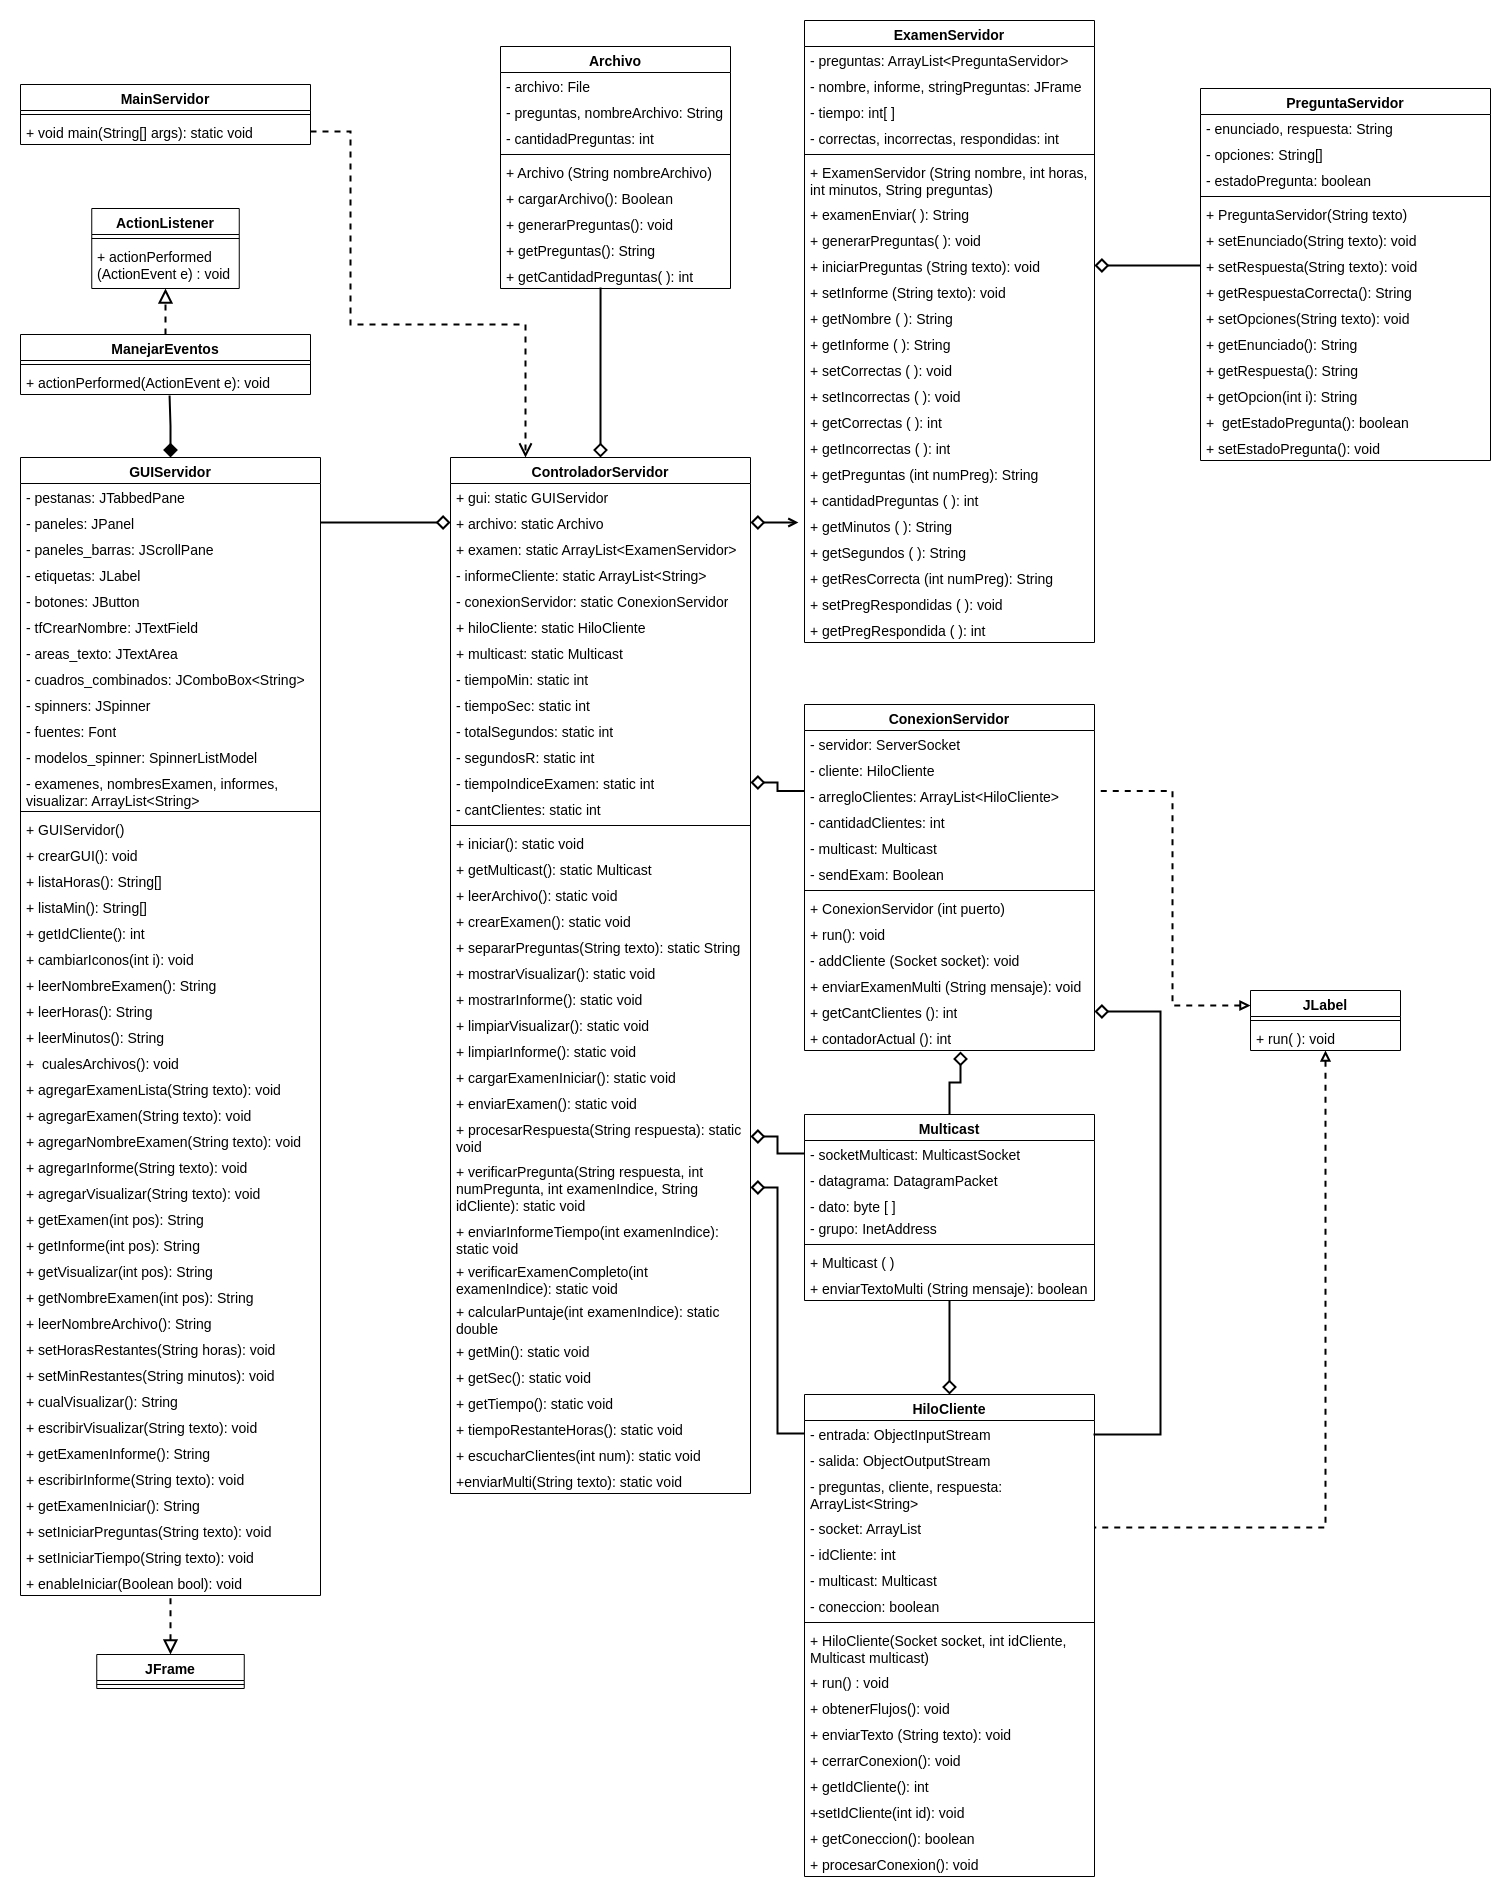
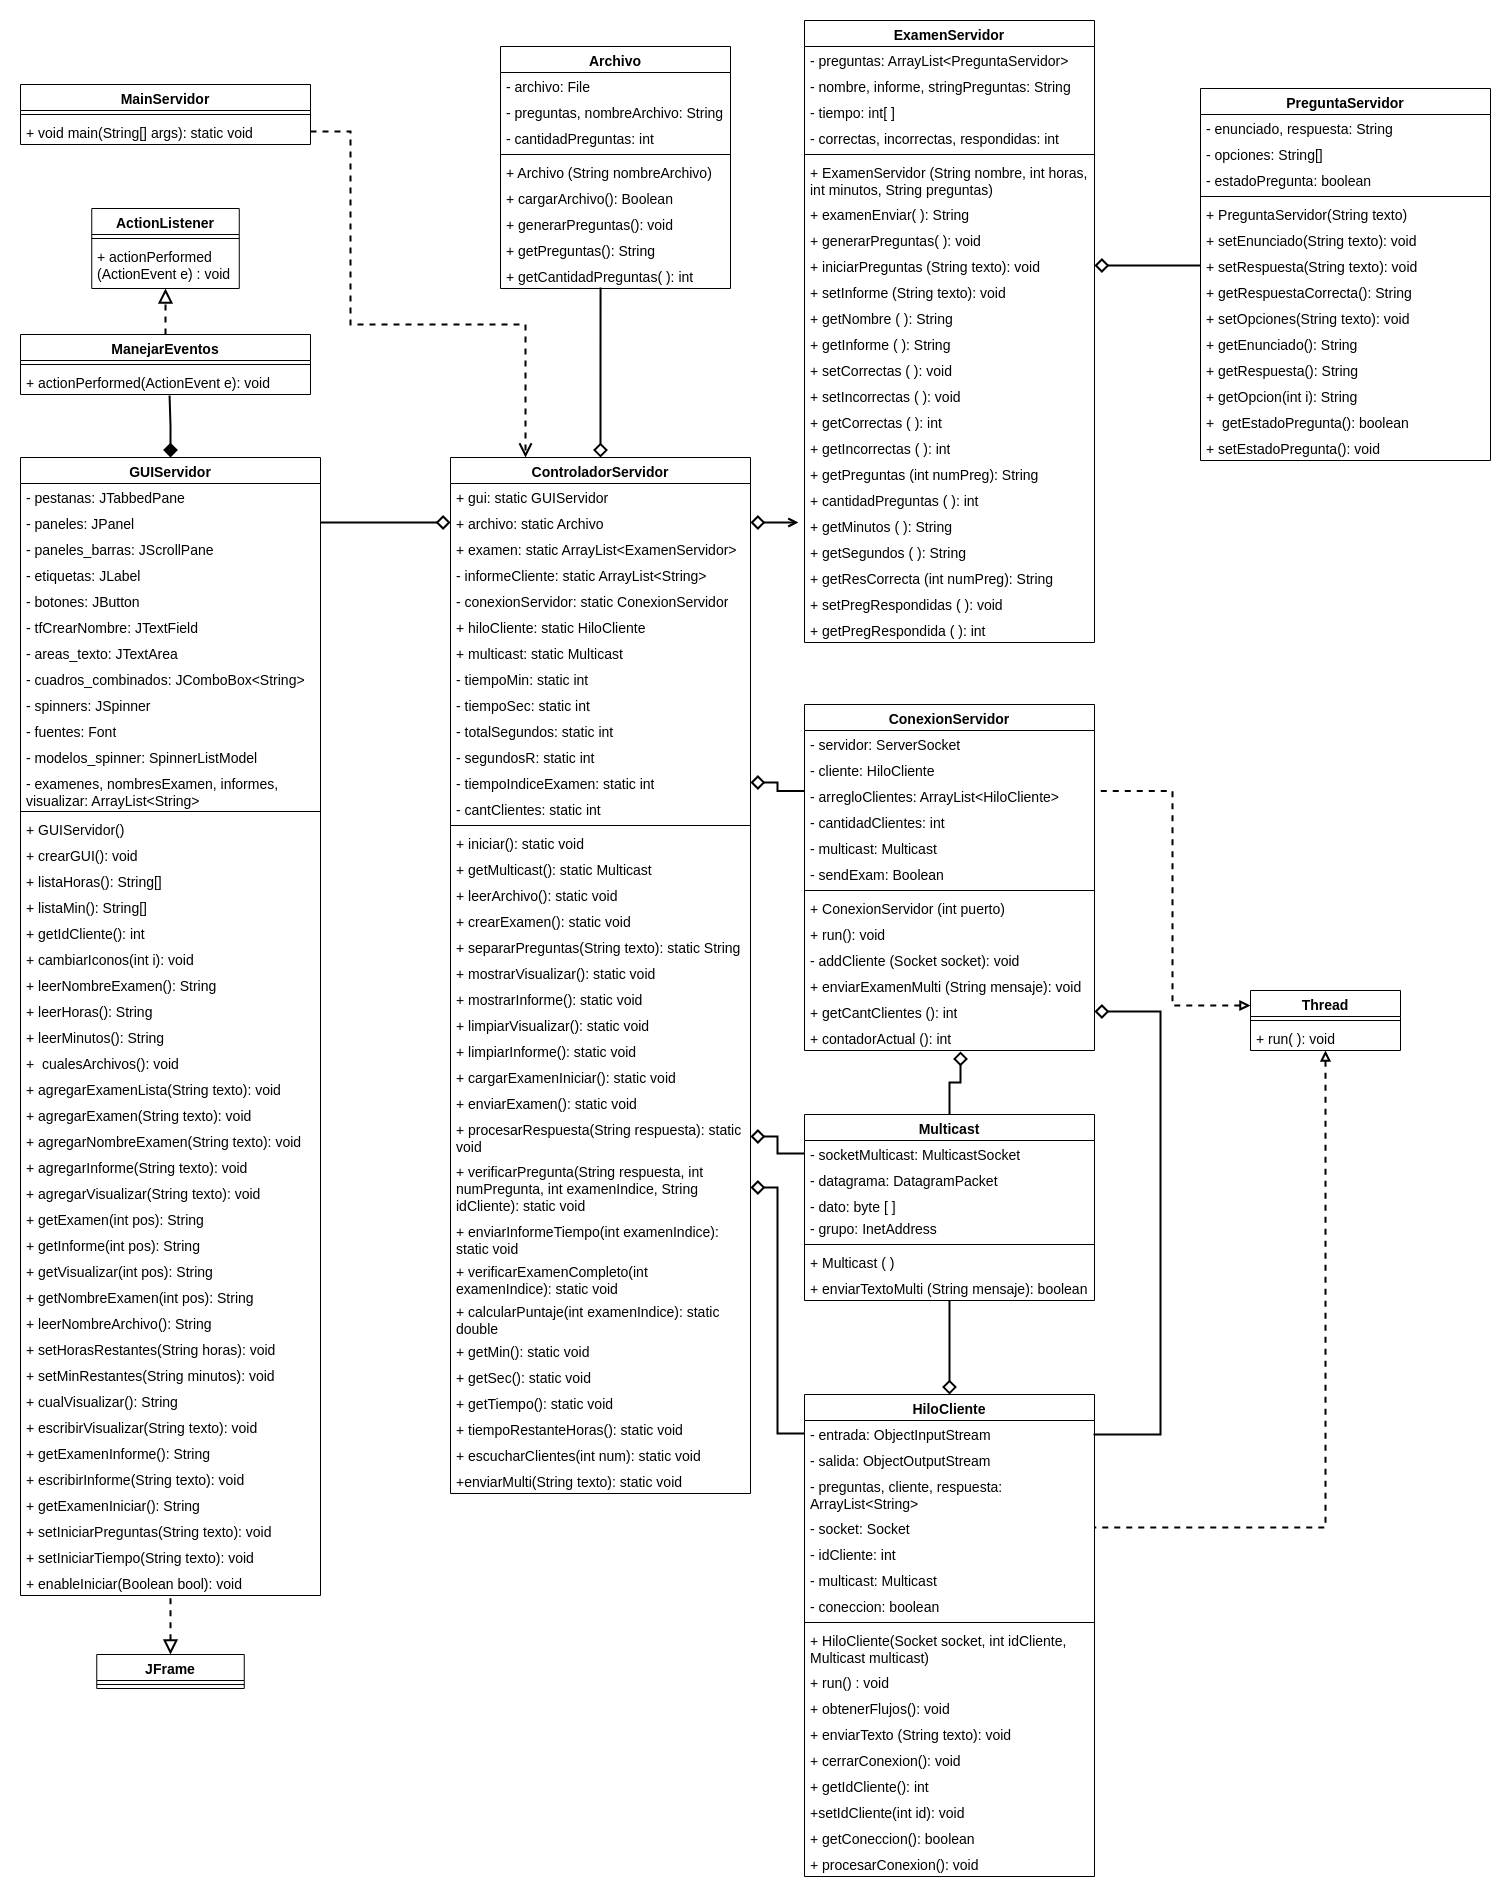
(951, 96) -> (951, 96)
(1326, 1006) -> (1326, 1006)
(878, 1530) -> (868, 1530)
